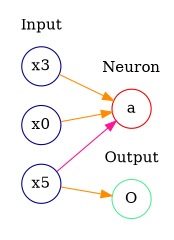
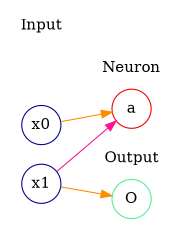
(41, 66) -> none
(41, 184) -> (41, 184)
